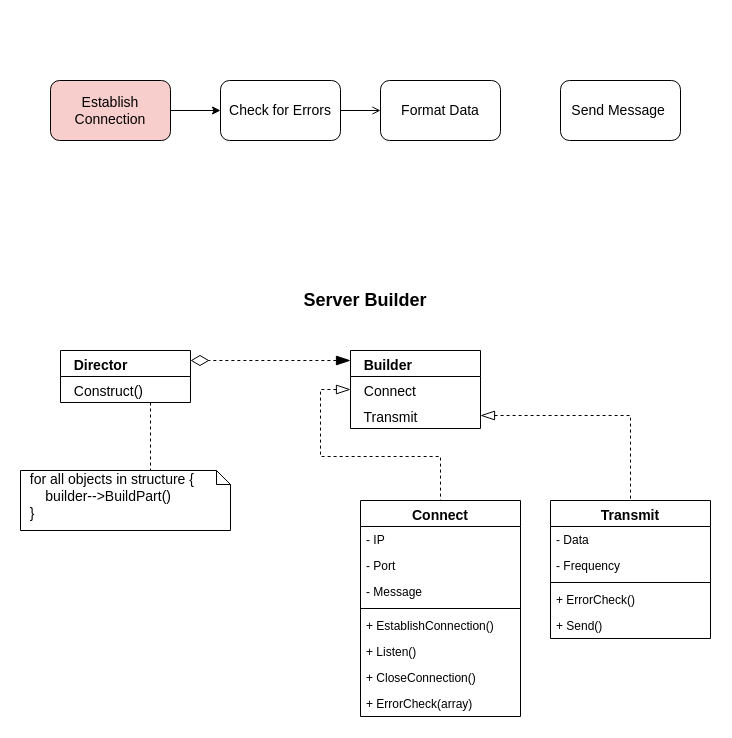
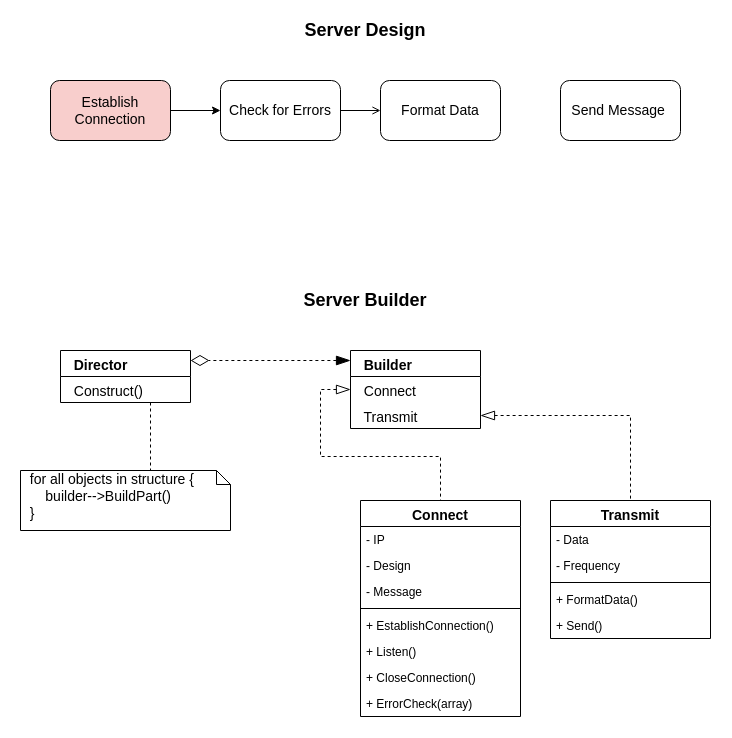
none -> (366, 31)
(385, 566) -> (390, 566)
(601, 600) -> (601, 600)
